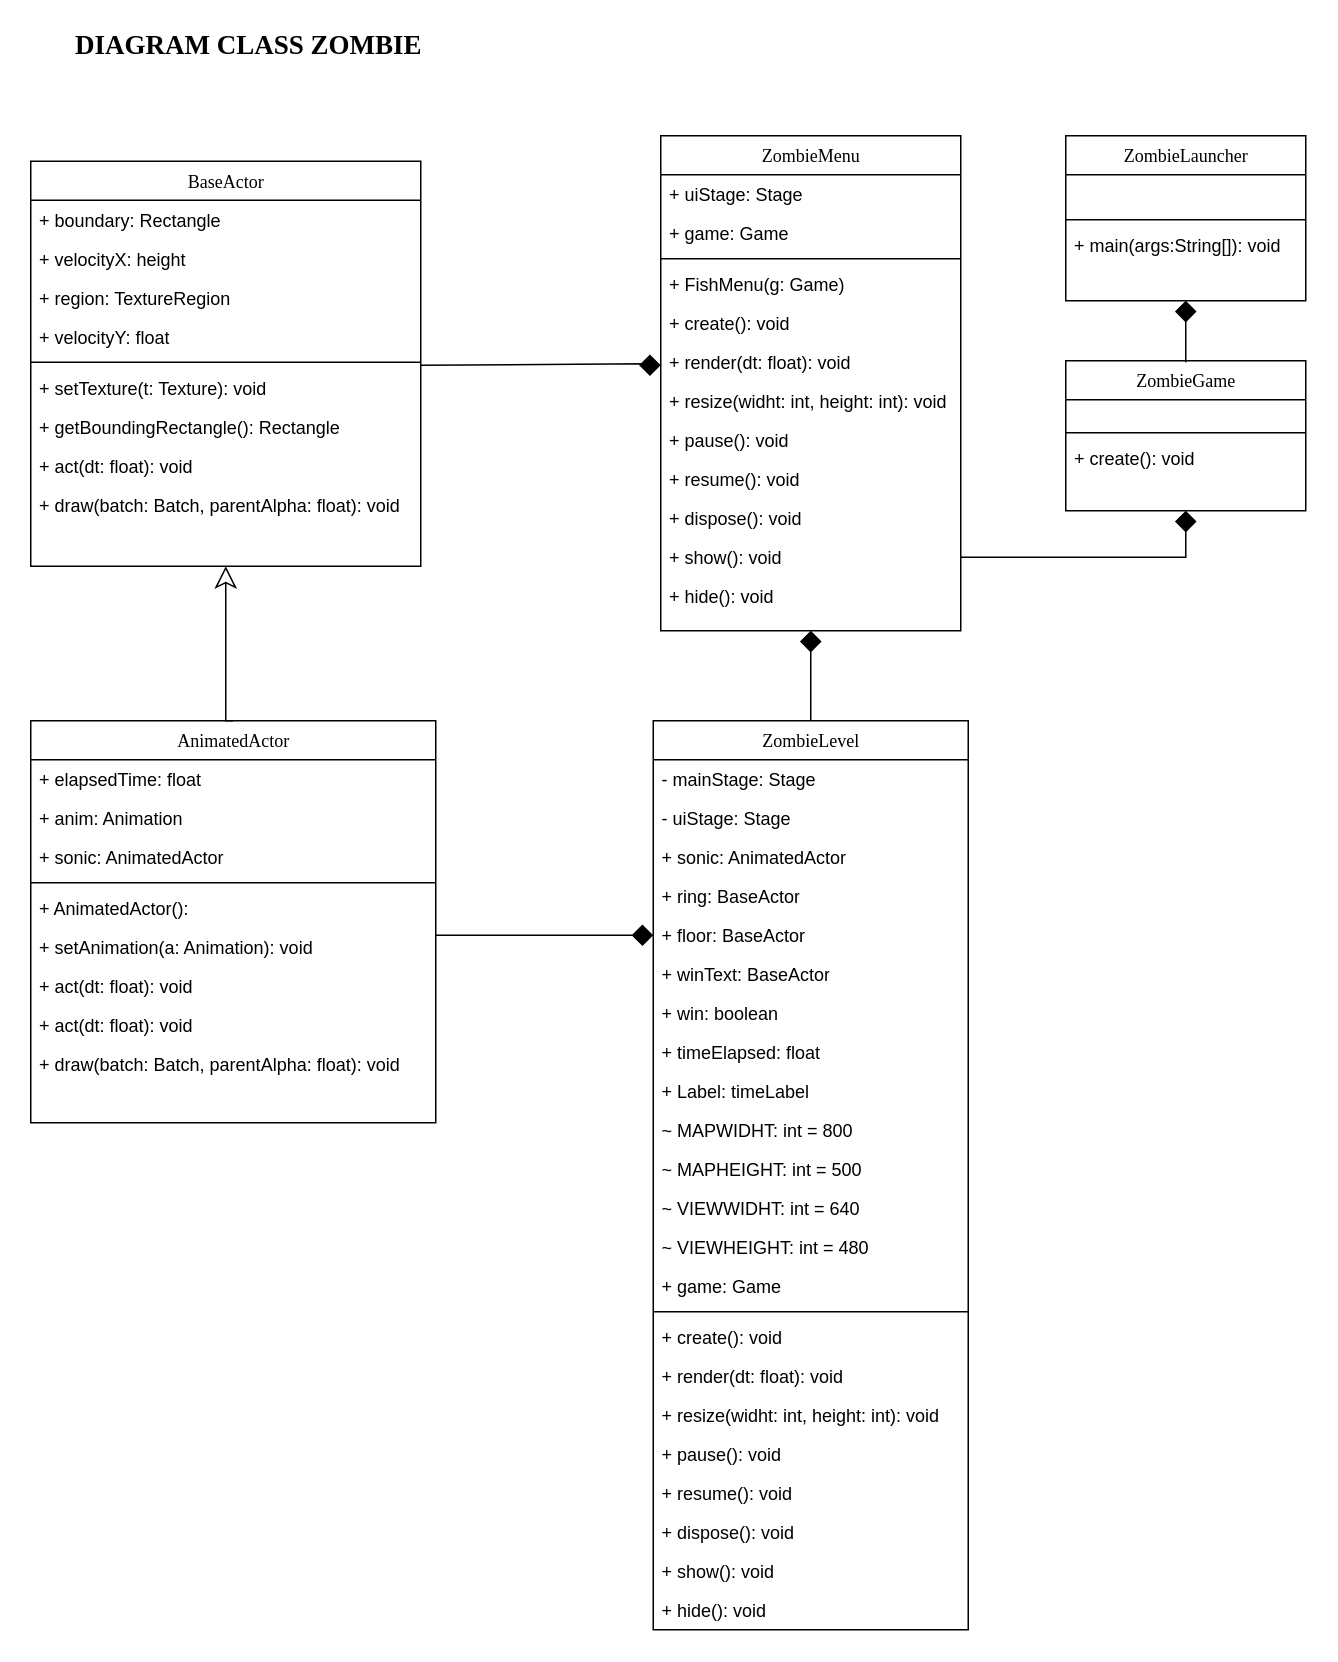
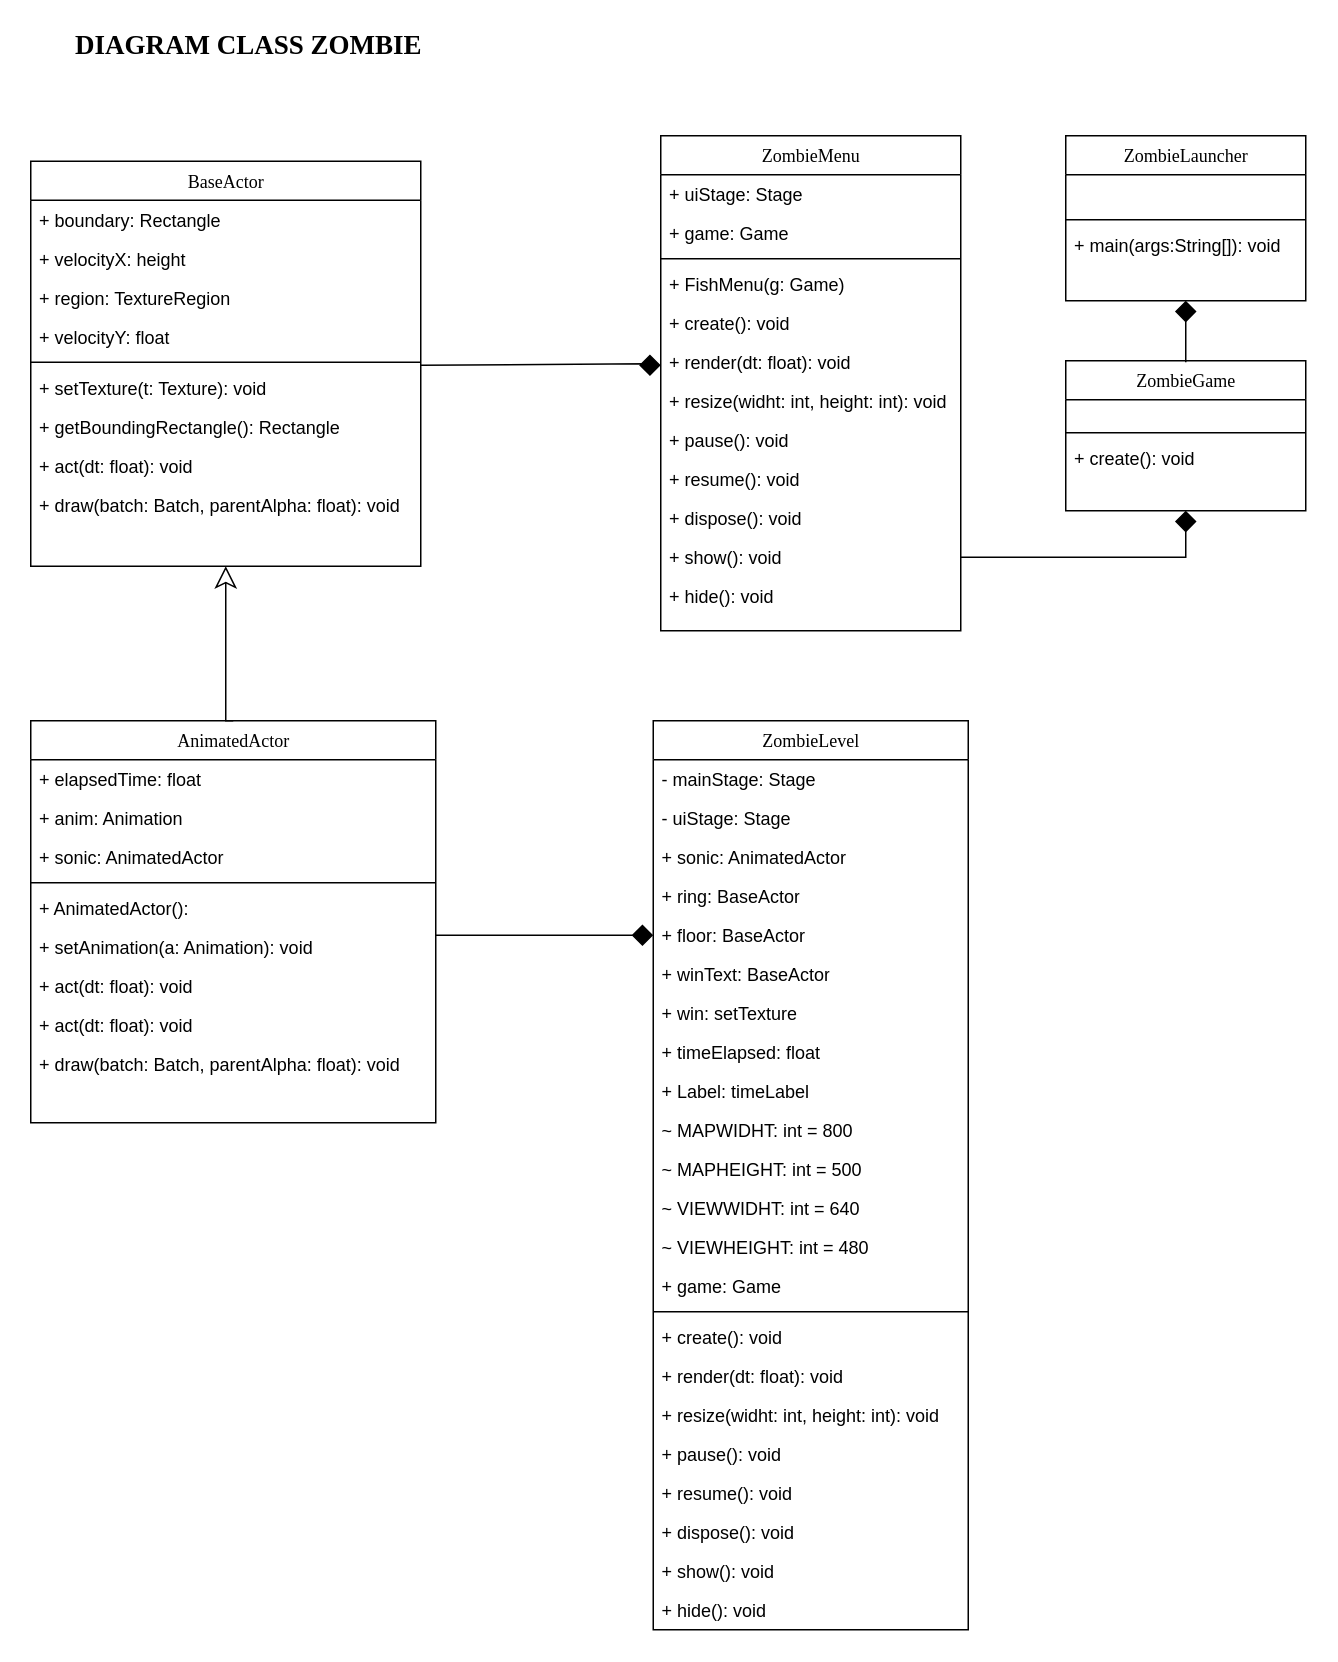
(811, 685) -> none
(721, 1015) -> (739, 1015)
